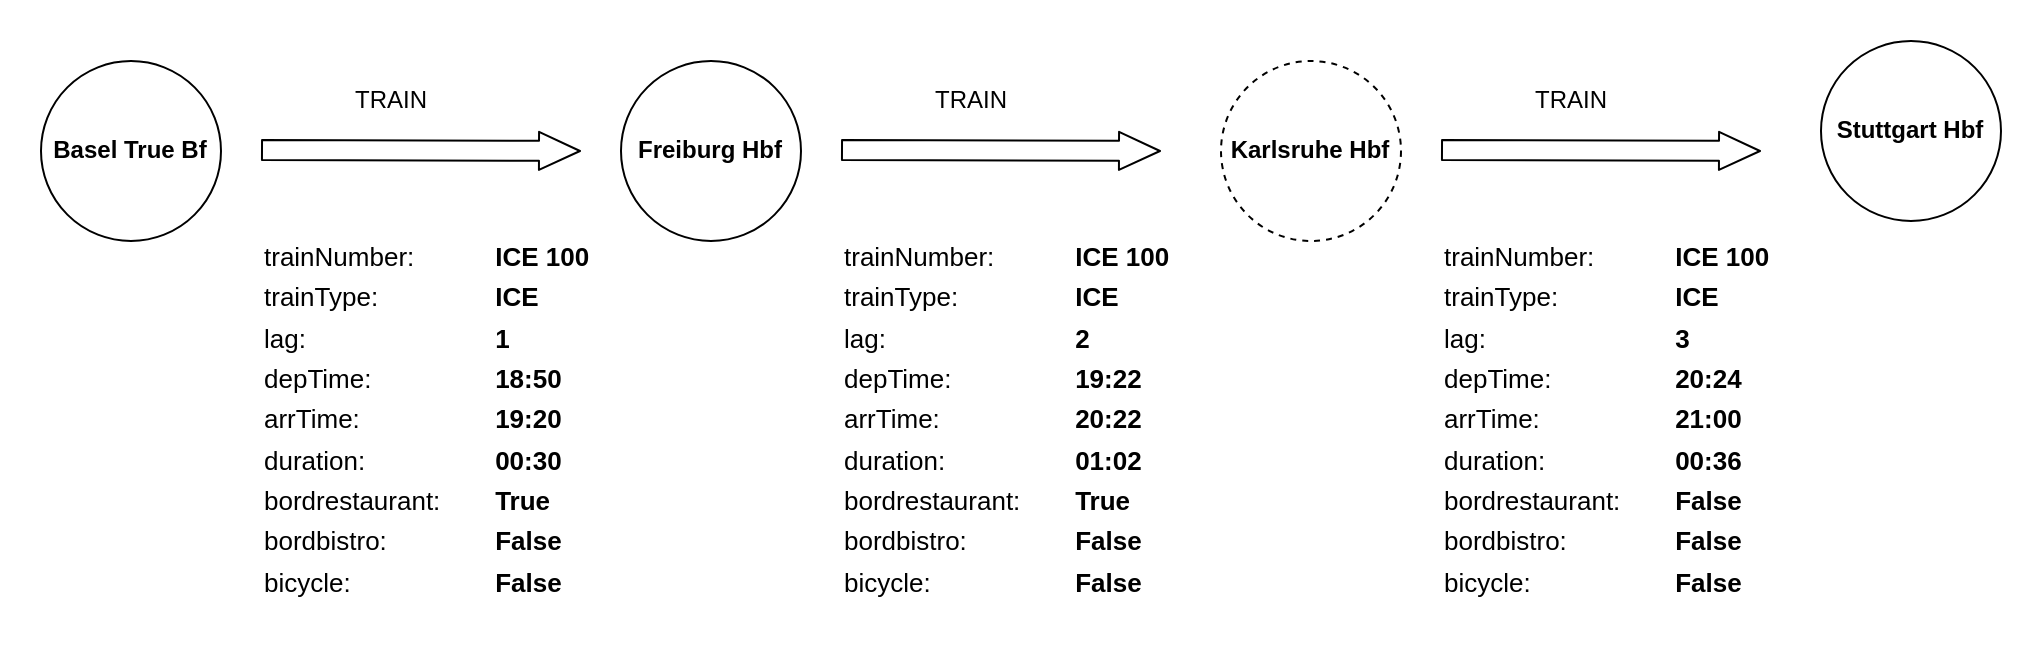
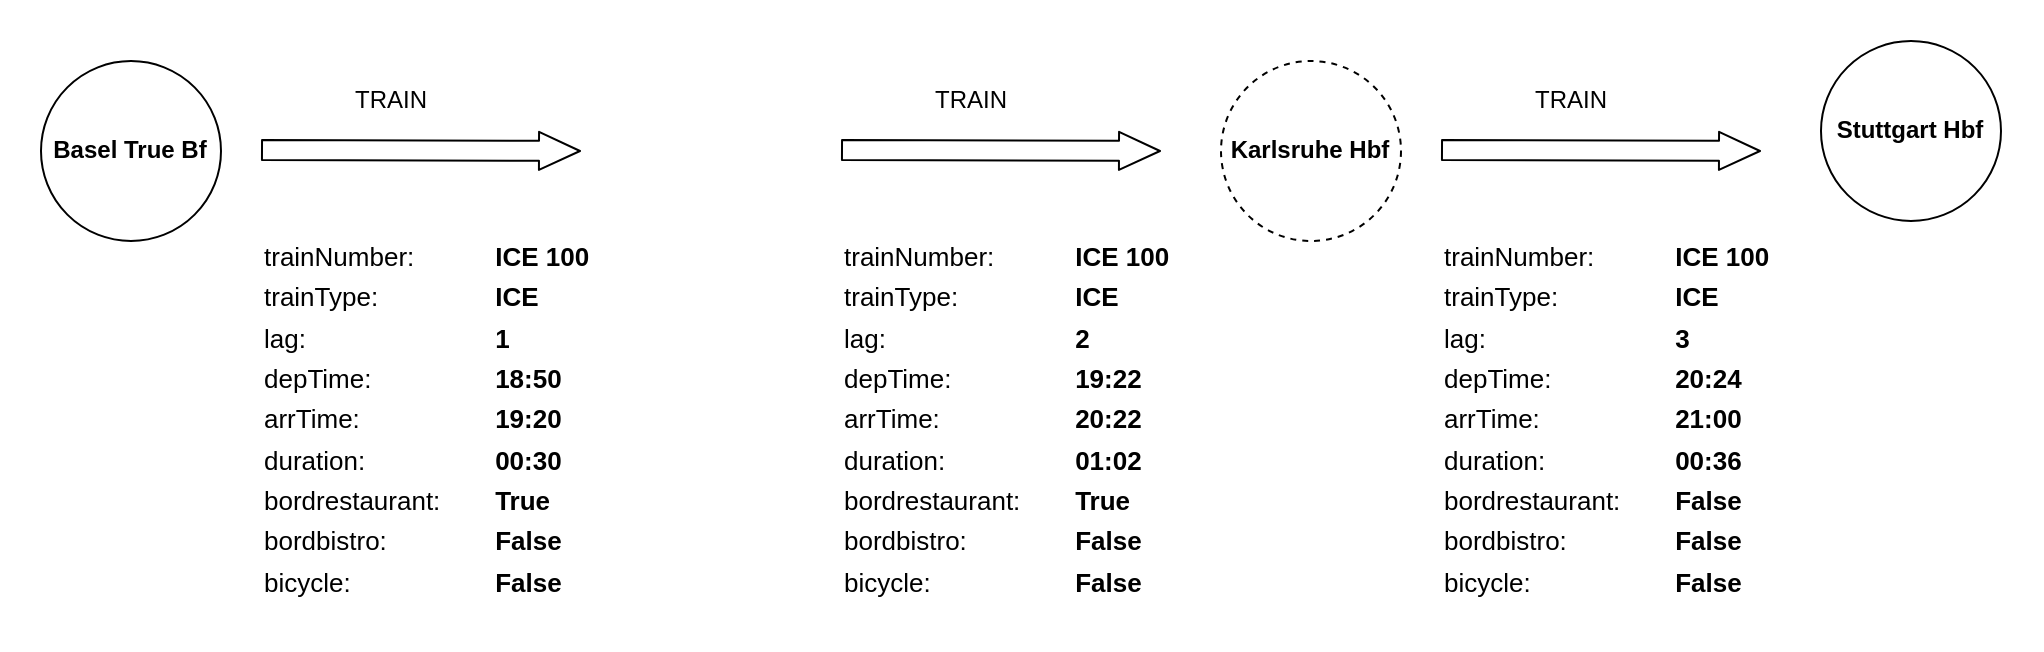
(711, 151) -> none
